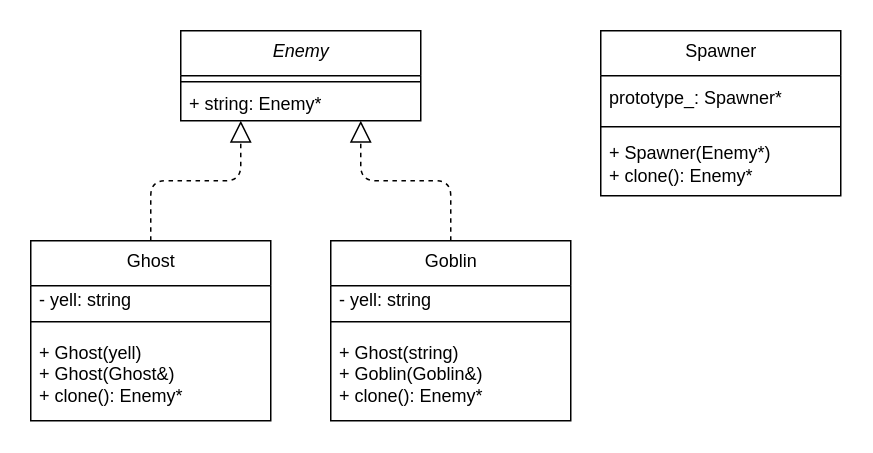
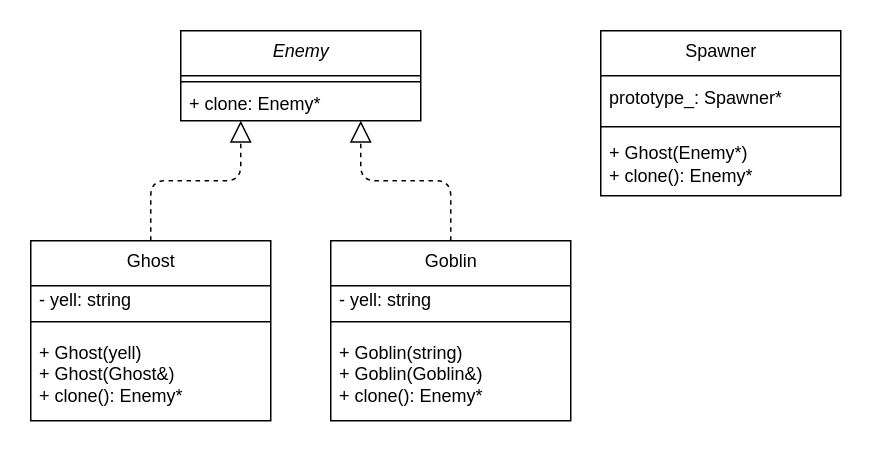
(261, 104) -> (256, 104)
(693, 164) -> (686, 164)
(416, 374) -> (416, 374)
